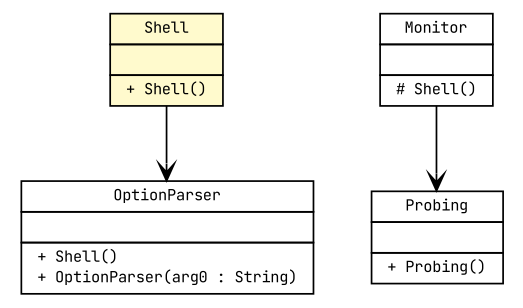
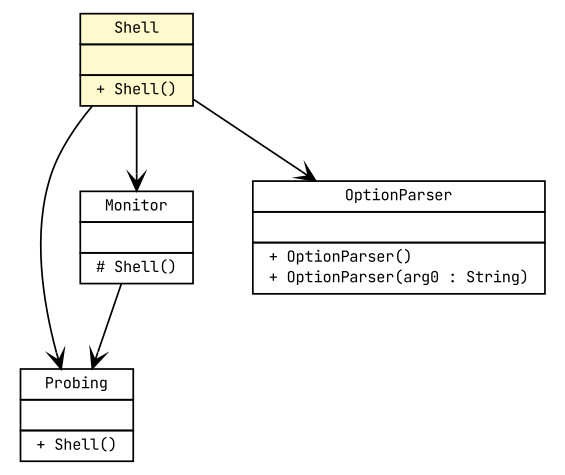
none -> (137, 140)
none -> (42, 224)
(78, 257) -> (341, 257)
(437, 267) -> (77, 445)
